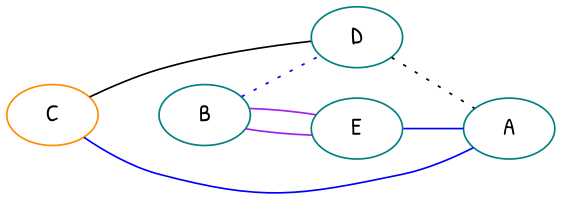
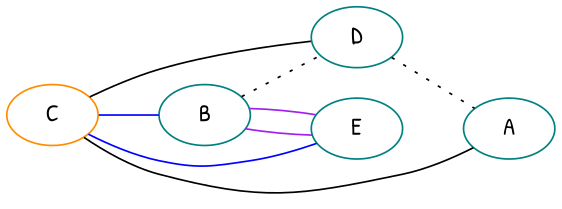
(281, 76) -> (281, 76)
none -> (129, 115)
(433, 129) -> (201, 166)
(277, 193) -> (277, 193)
